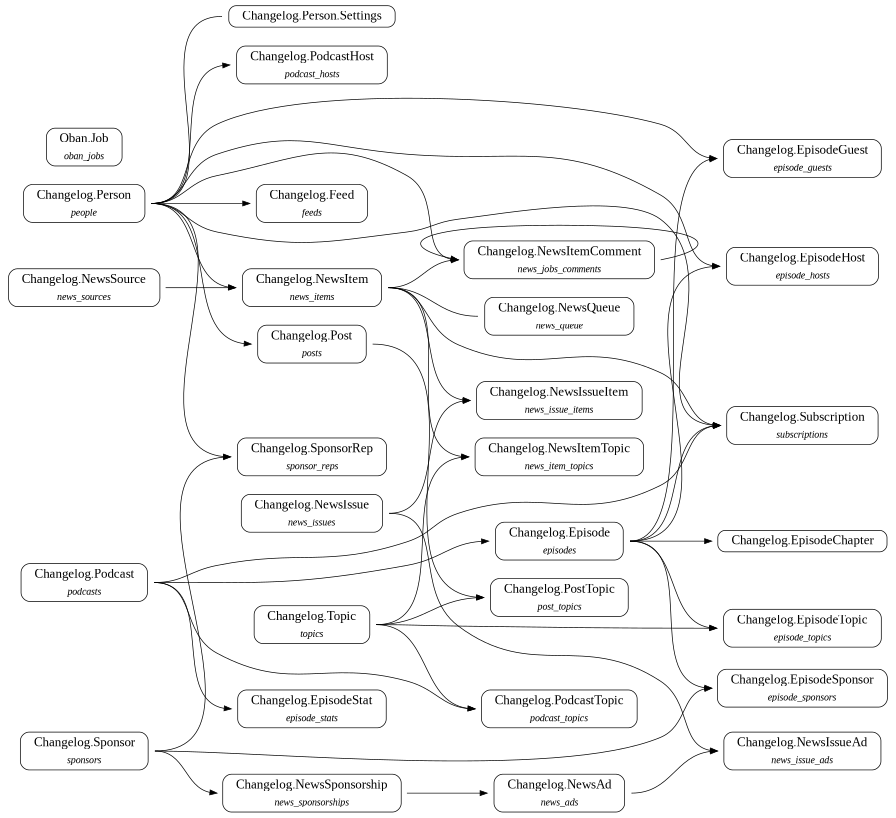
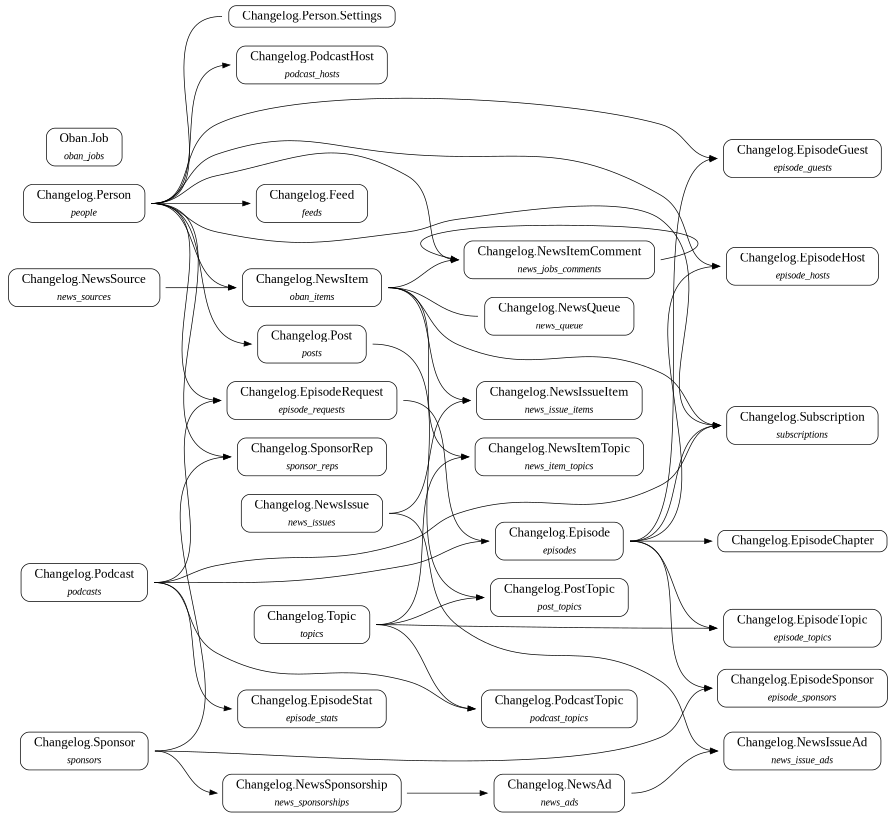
(312, 297) -> (312, 297)
none -> (312, 400)
